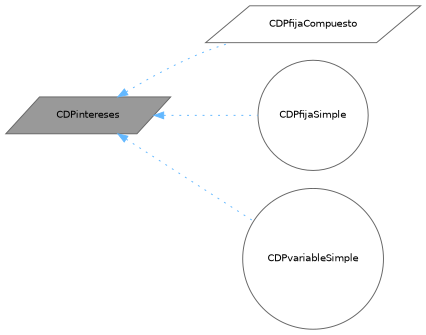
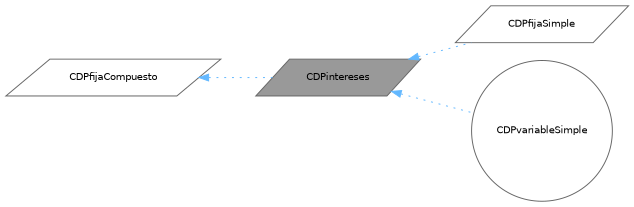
(177, 64) -> (241, 78)
(313, 115) -> (542, 24)
